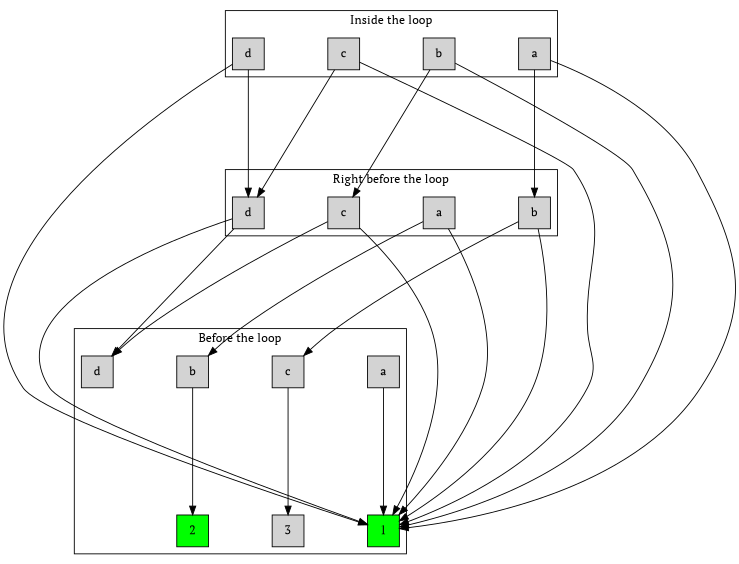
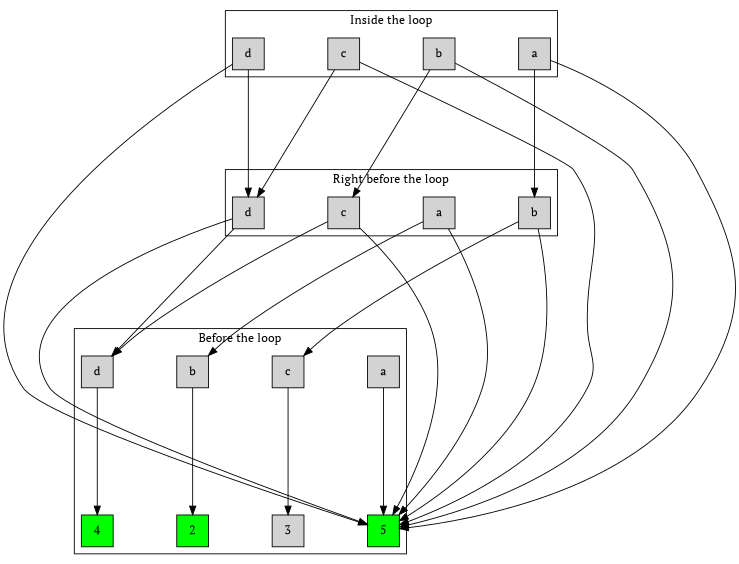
none -> (97, 531)
(383, 531) -> (383, 531)
